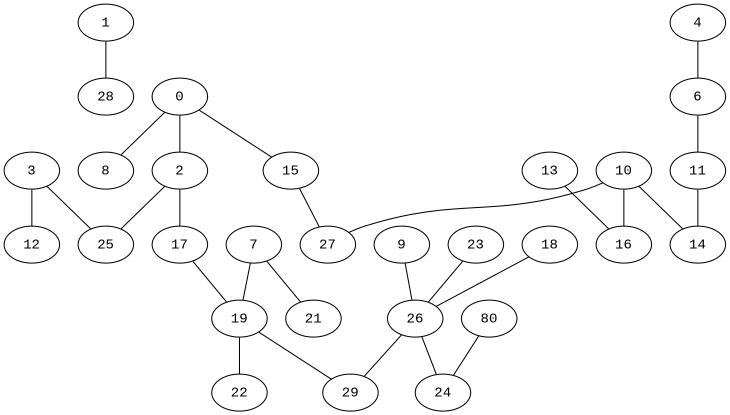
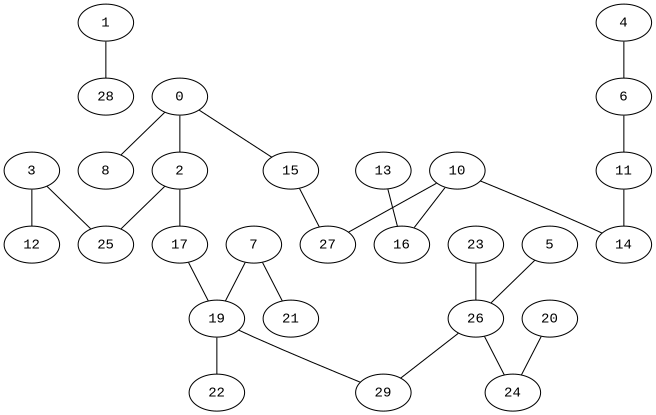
(402, 245) -> (550, 245)
(550, 245) -> none
(489, 319) -> (550, 319)
